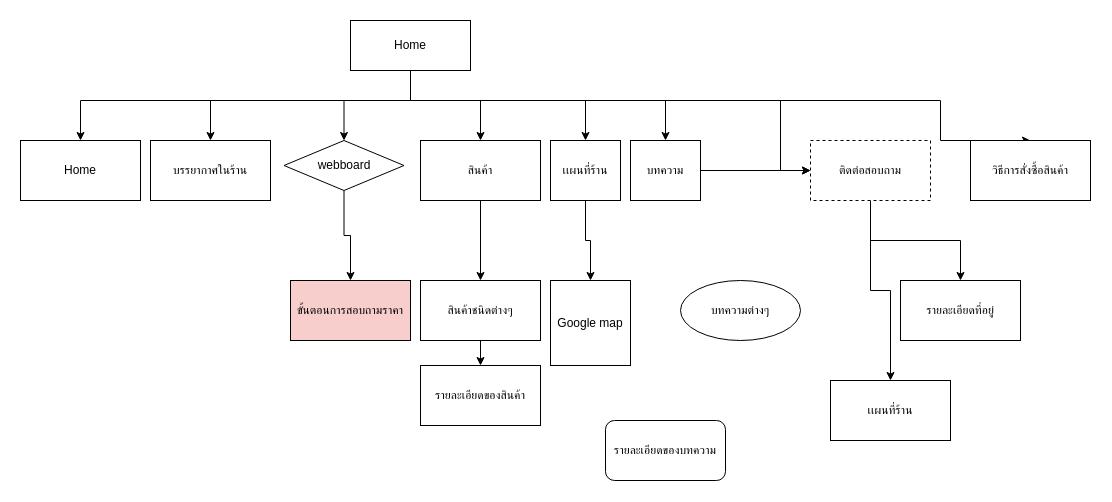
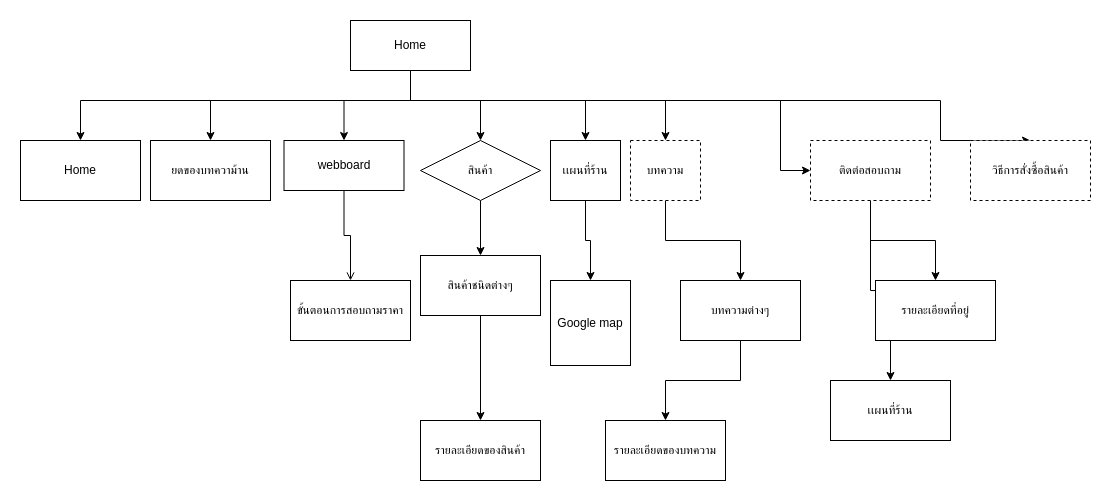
(344, 166) -> (344, 166)
(211, 171) -> (211, 171)
(481, 171) -> (481, 171)
(666, 171) -> (666, 171)
(739, 171) -> (700, 241)
(1031, 171) -> (1031, 171)
(351, 272) -> (351, 274)
(351, 311) -> (351, 311)
(481, 311) -> (481, 286)
(741, 311) -> (741, 311)
(961, 311) -> (936, 311)
none -> (707, 381)
(481, 396) -> (481, 451)
(666, 451) -> (666, 451)
